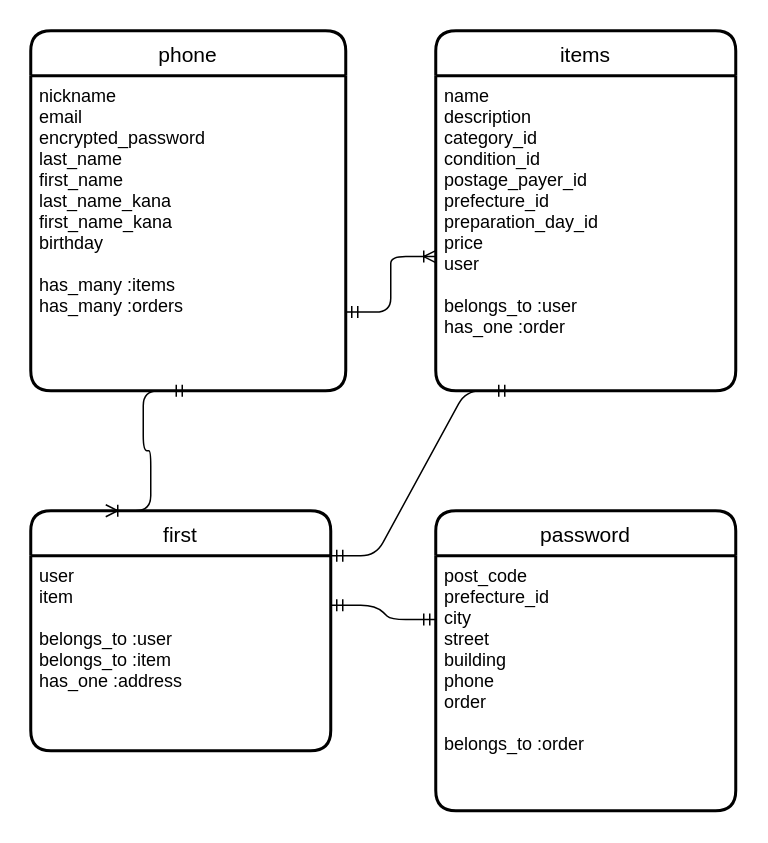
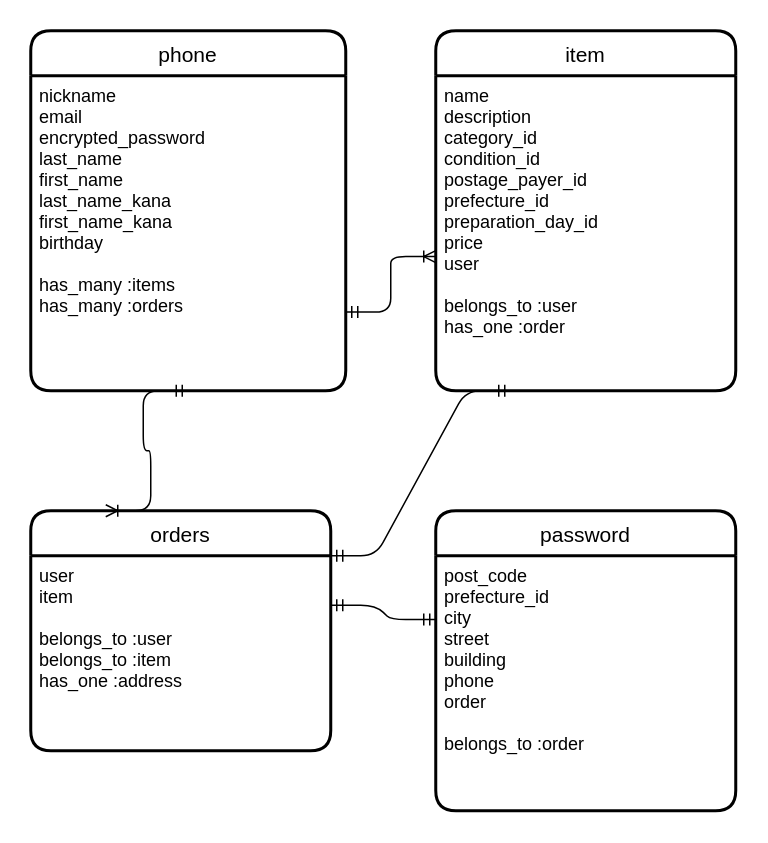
(585, 55) -> (585, 55)
(180, 535) -> (180, 535)
